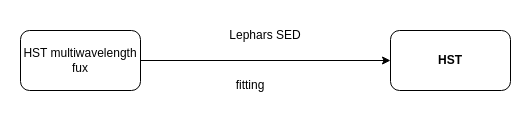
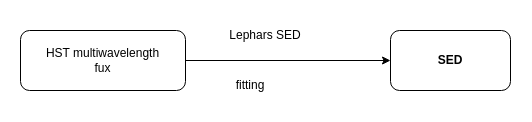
(81, 61) -> (103, 61)
(451, 61) -> (451, 61)
